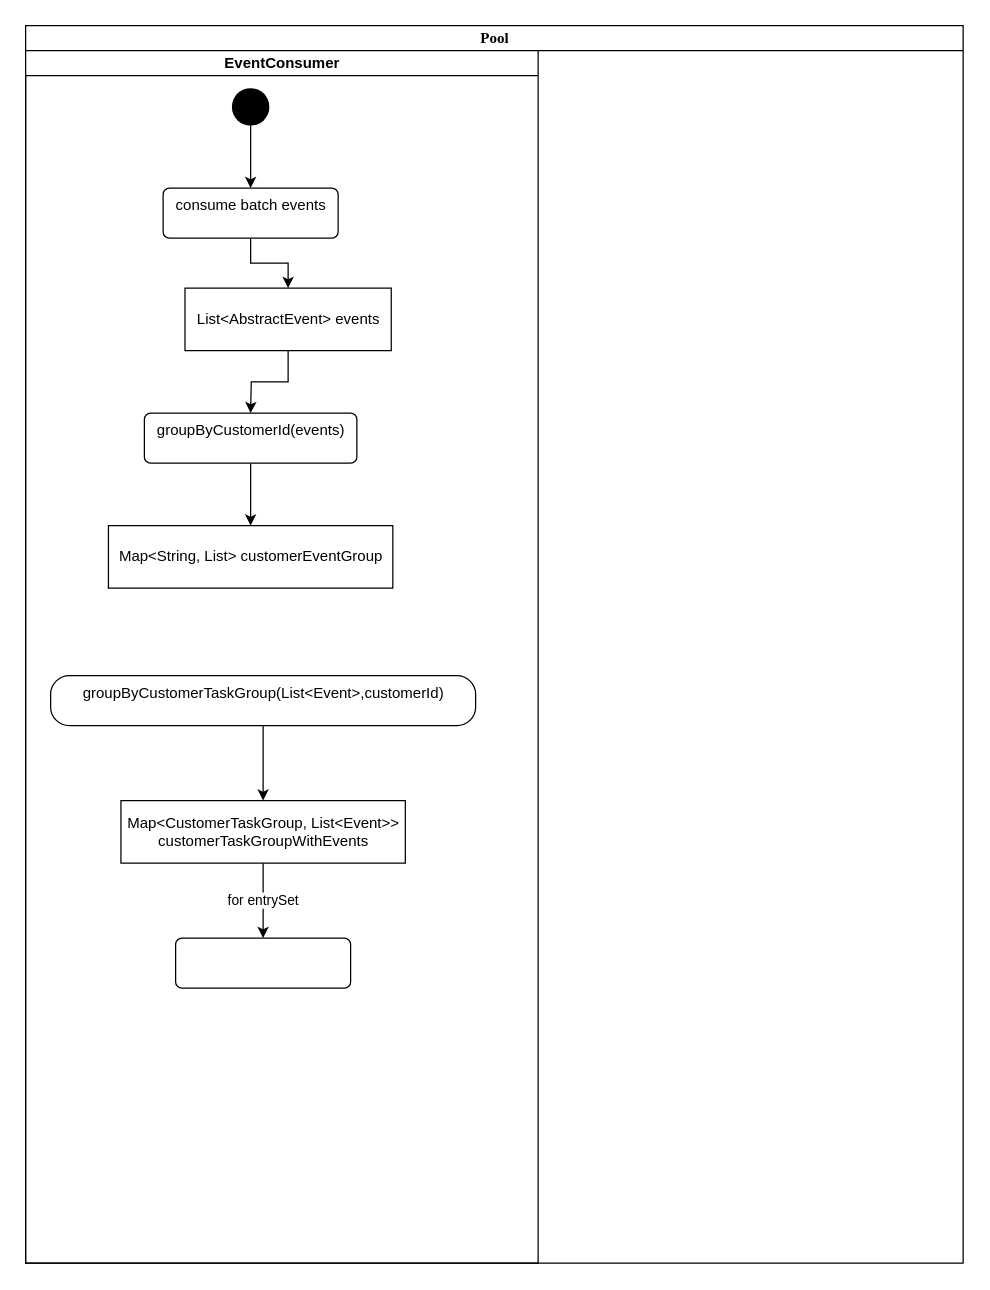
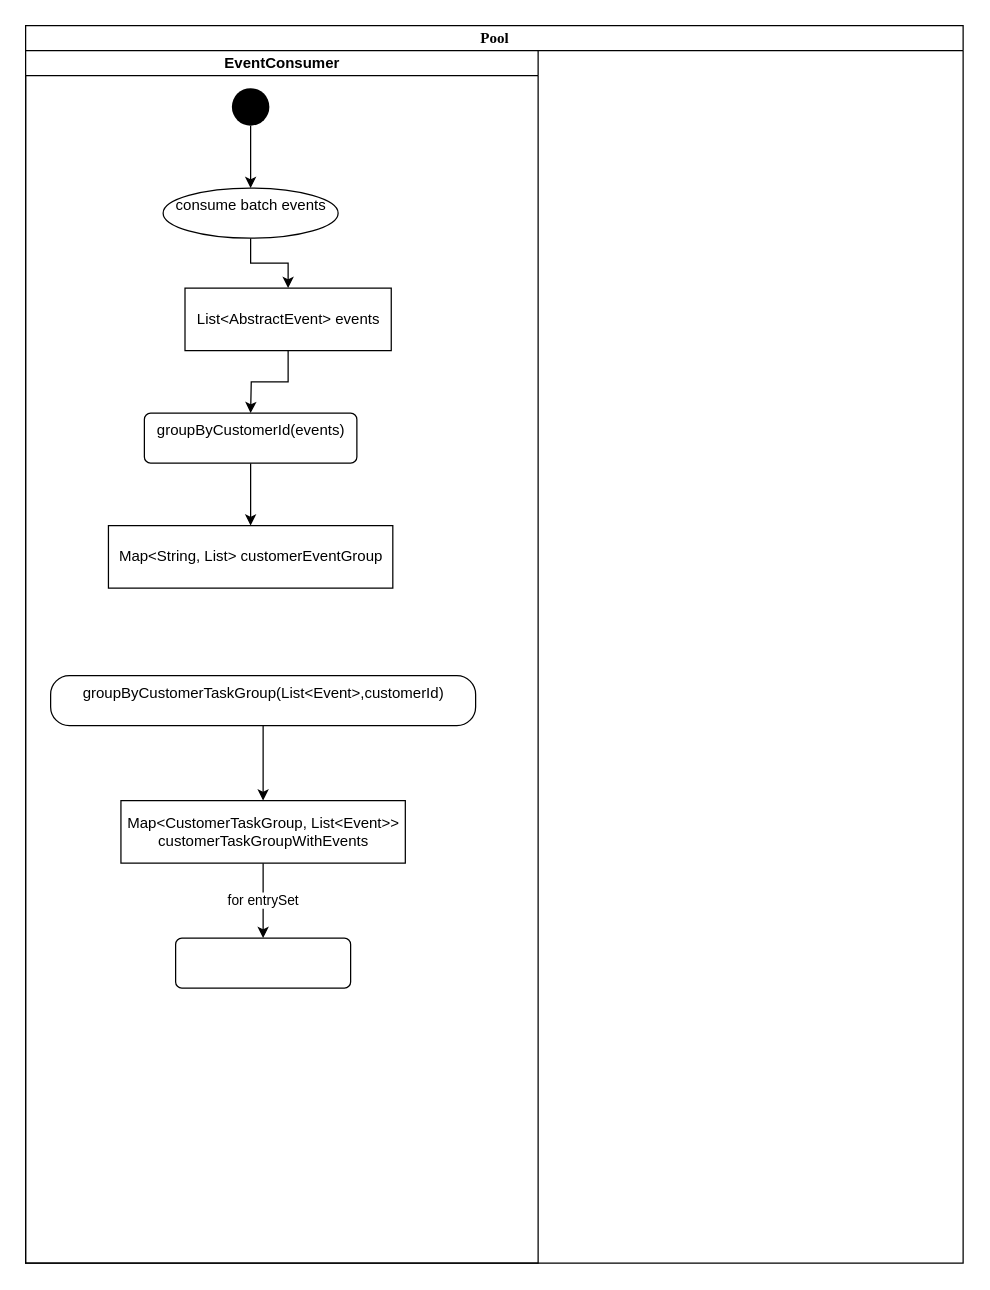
(251, 213) -> (251, 213)
